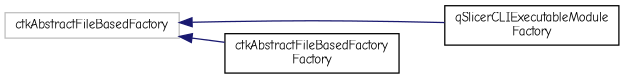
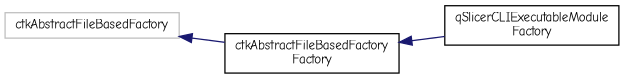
(318, 21) -> (428, 39)
